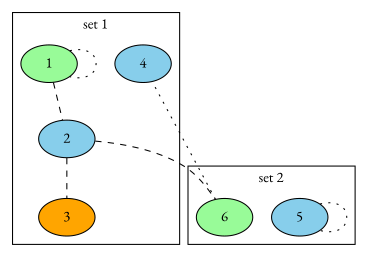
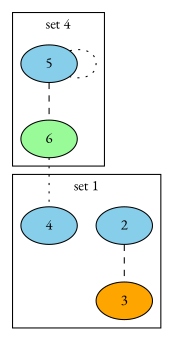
(49, 64) -> none
(163, 156) -> (49, 101)
(272, 178) -> (58, 25)
